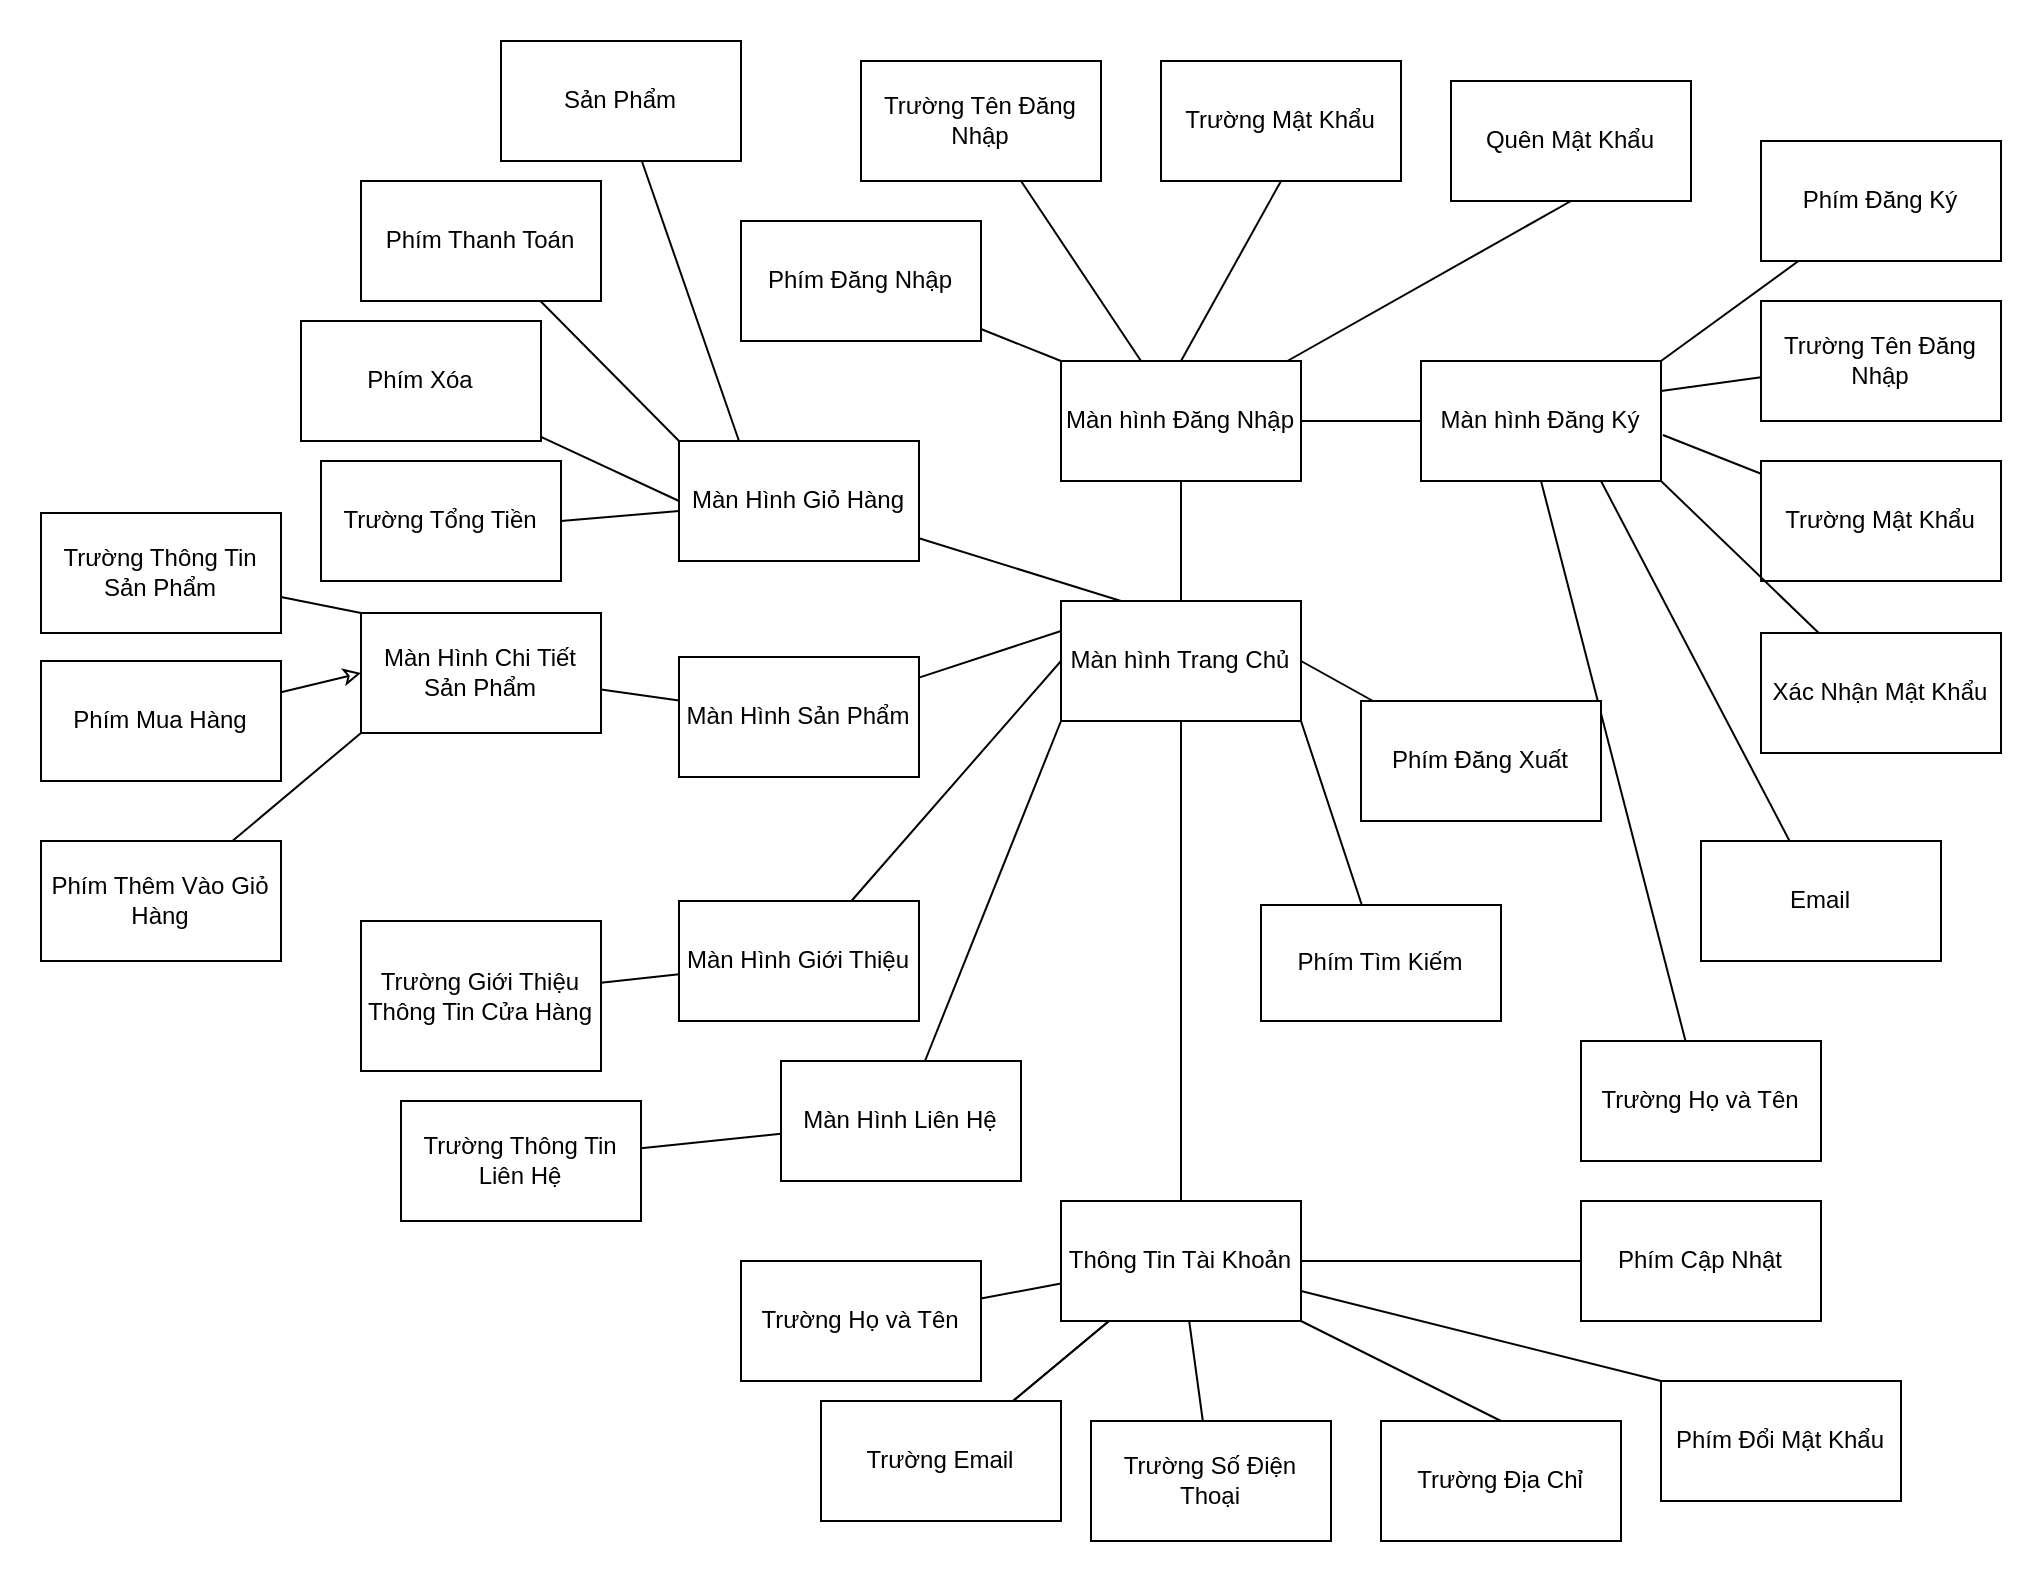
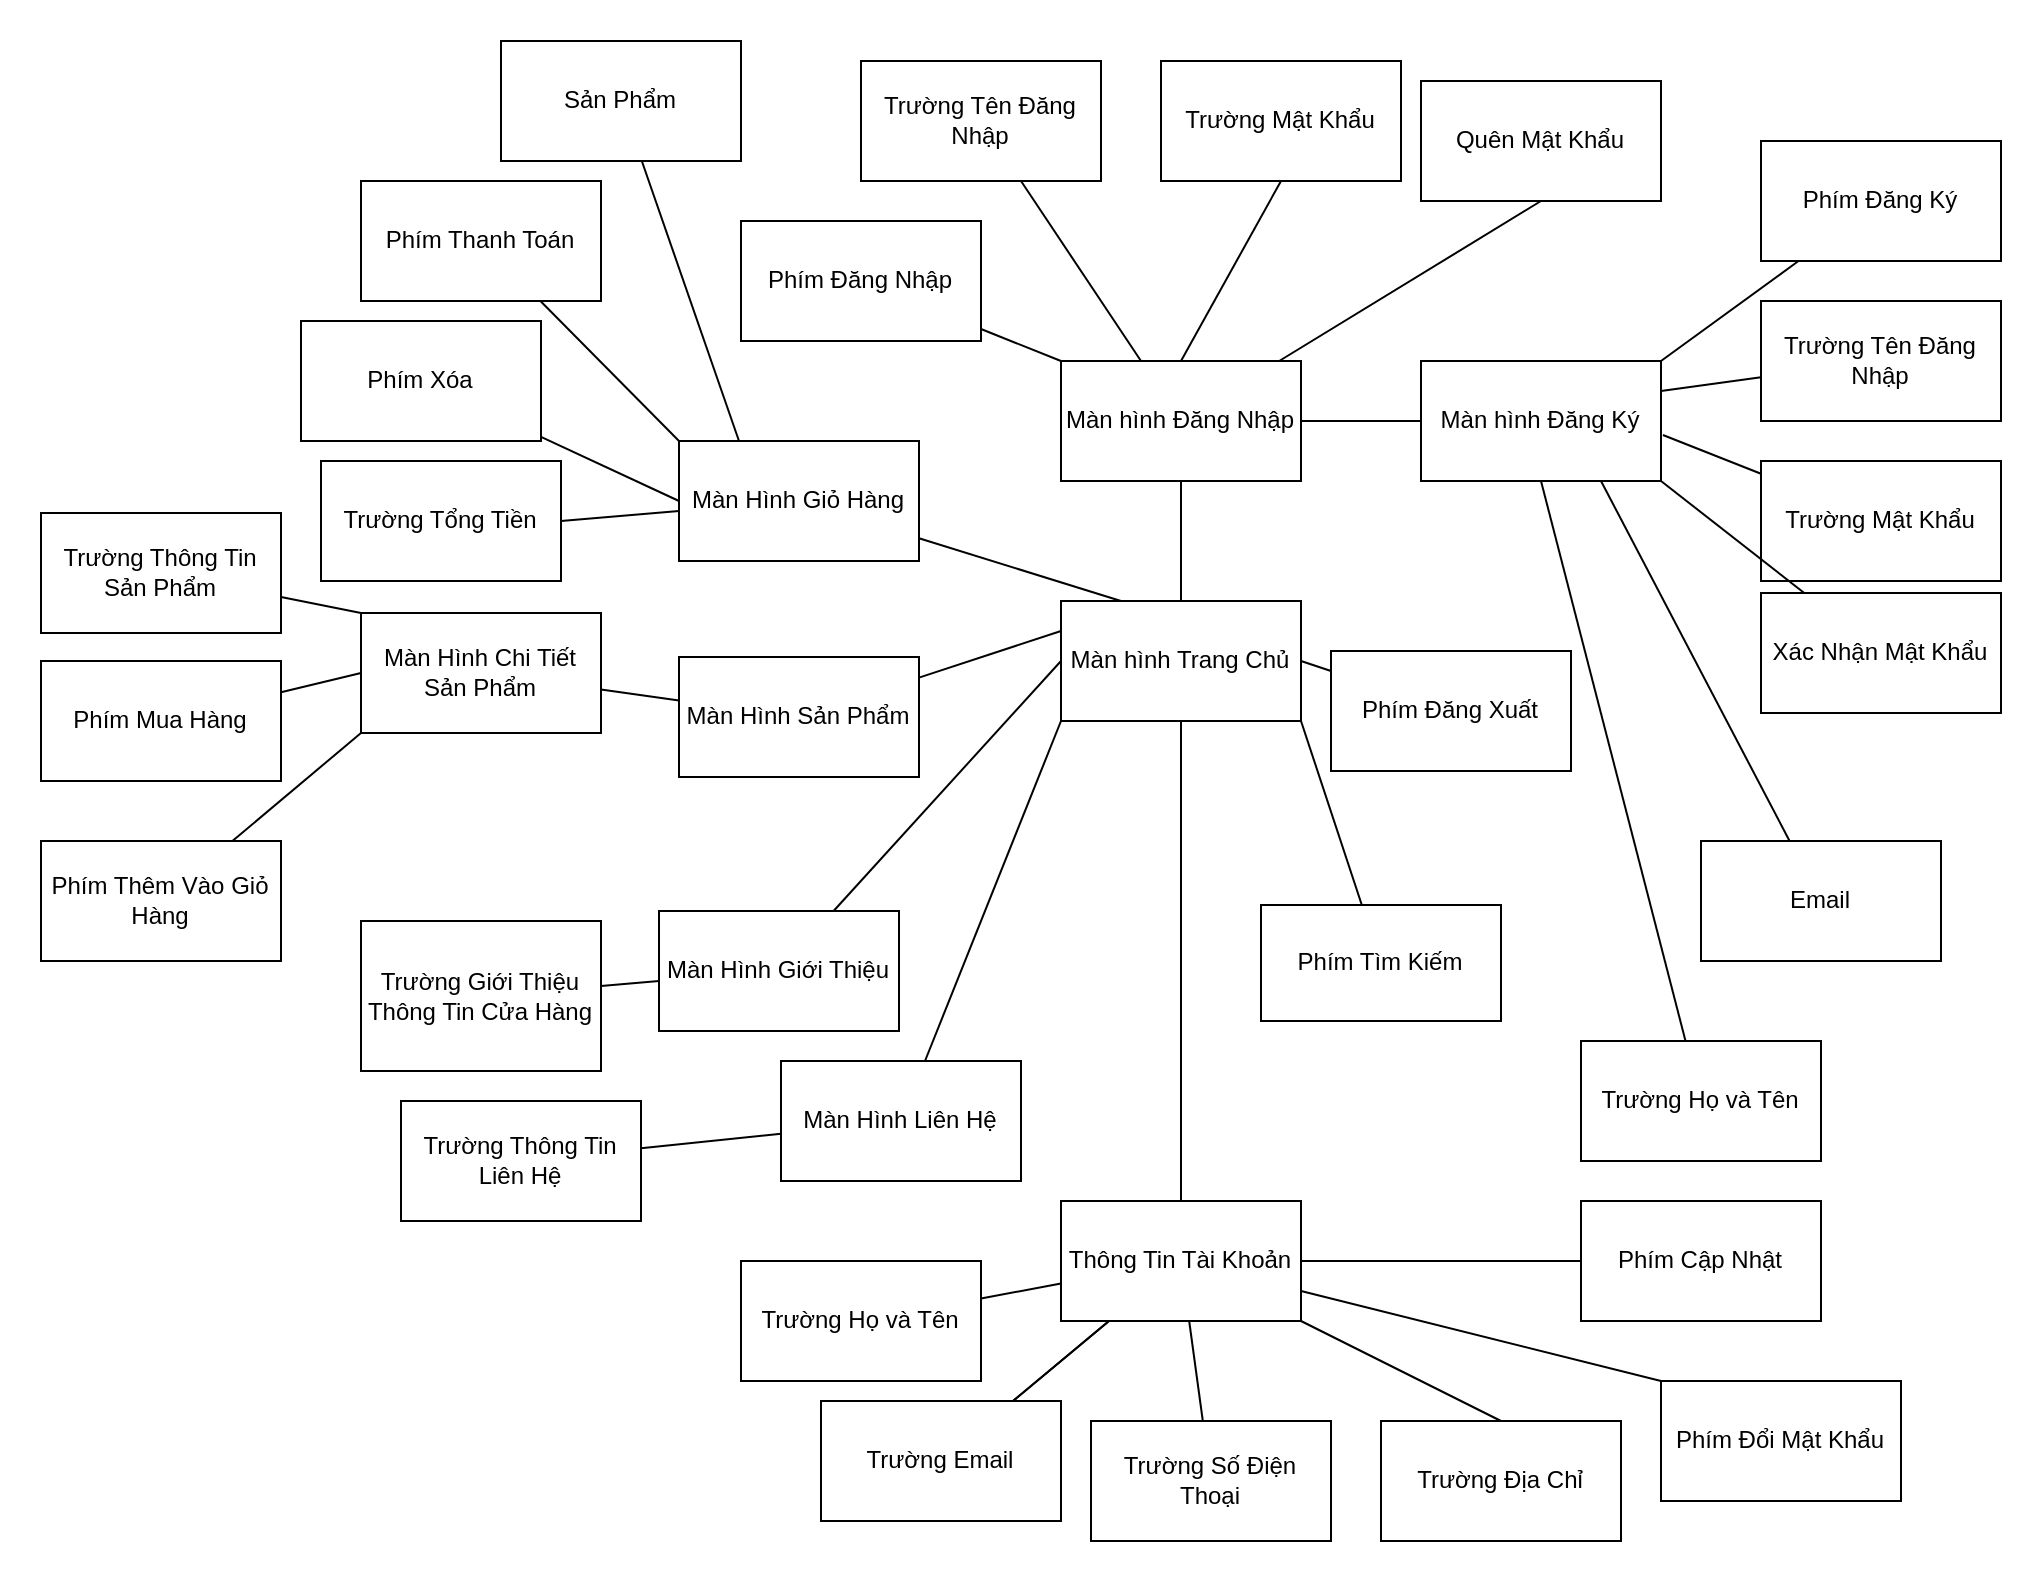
(1571, 141) -> (1541, 141)
(347, 676) -> (352, 675)
(1881, 693) -> (1881, 653)
(1481, 761) -> (1451, 711)
(799, 961) -> (779, 971)
